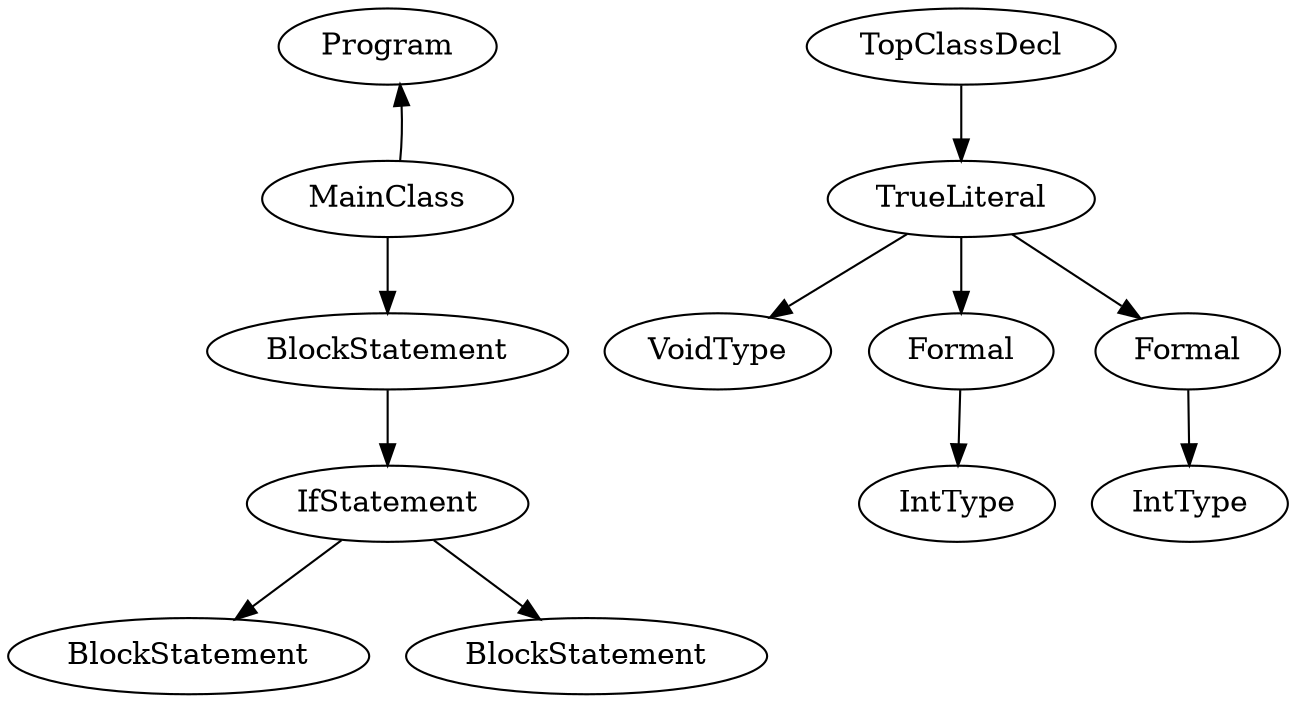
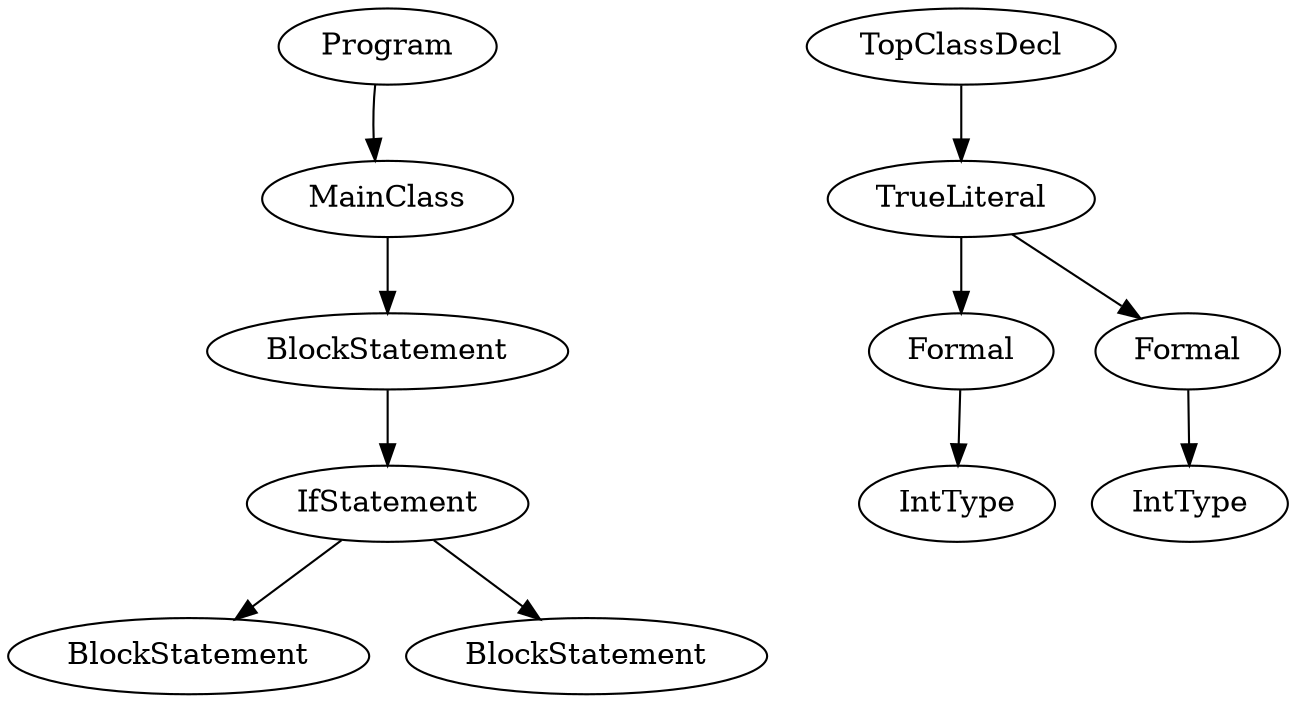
(402, 133) -> (374, 112)
(718, 351) -> none
